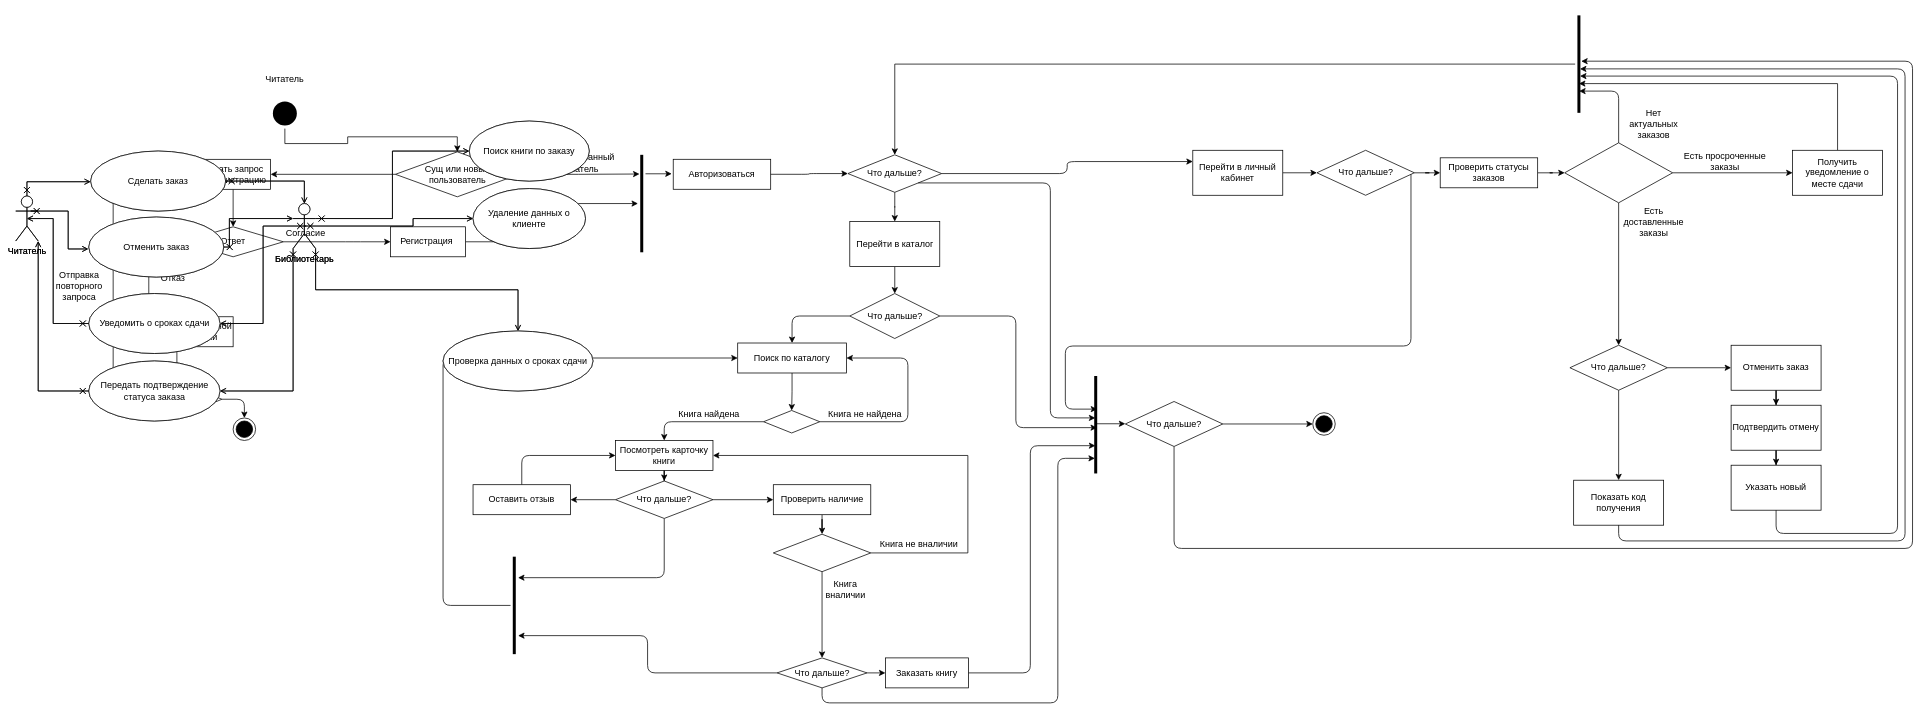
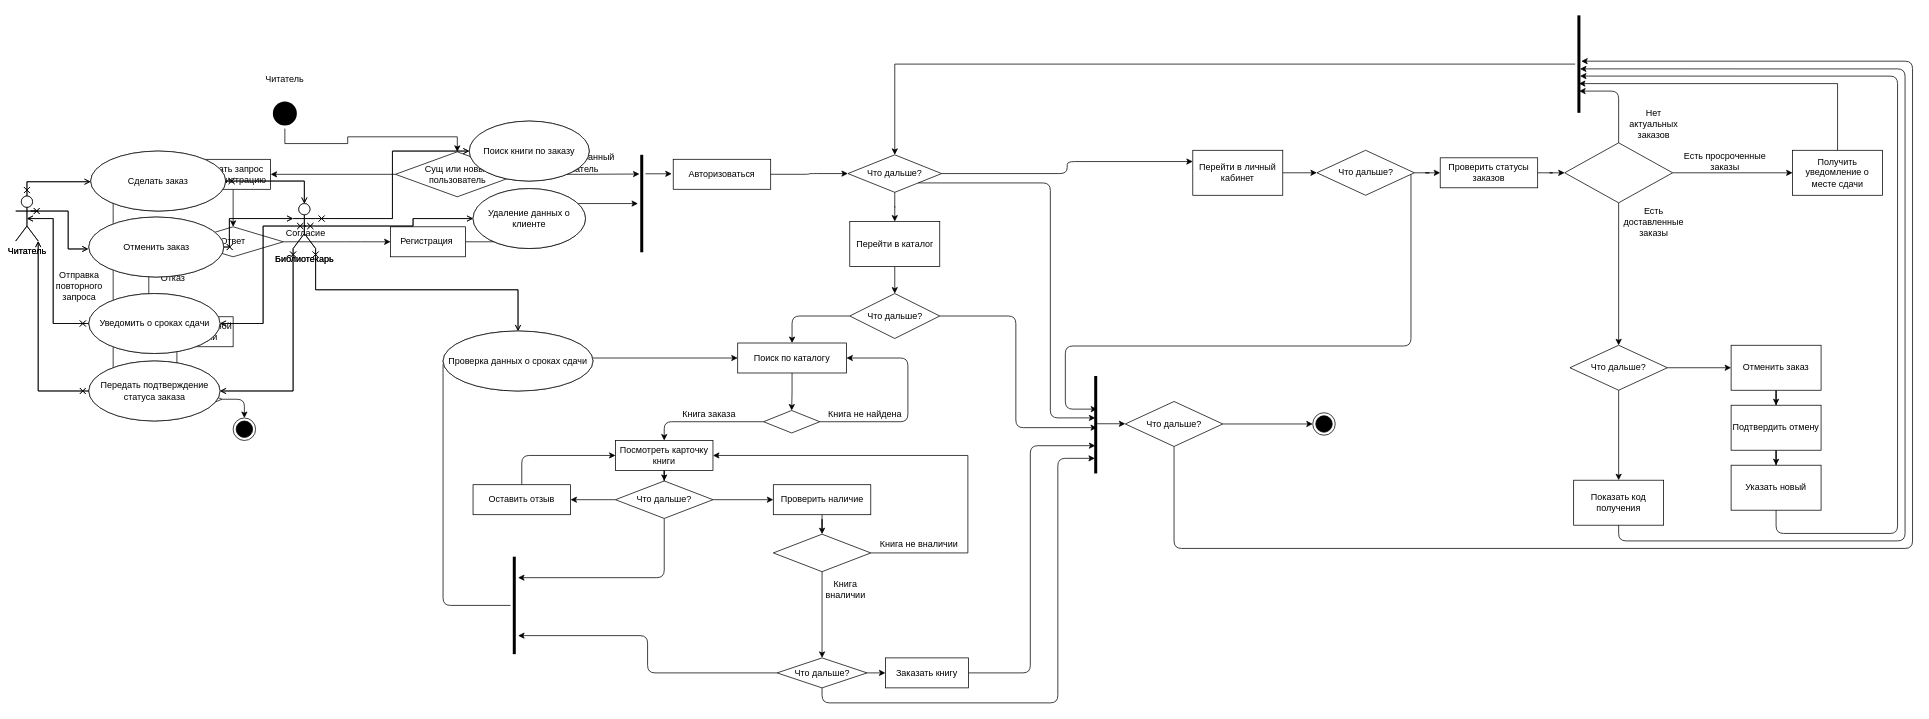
(709, 414) -> (709, 414)
